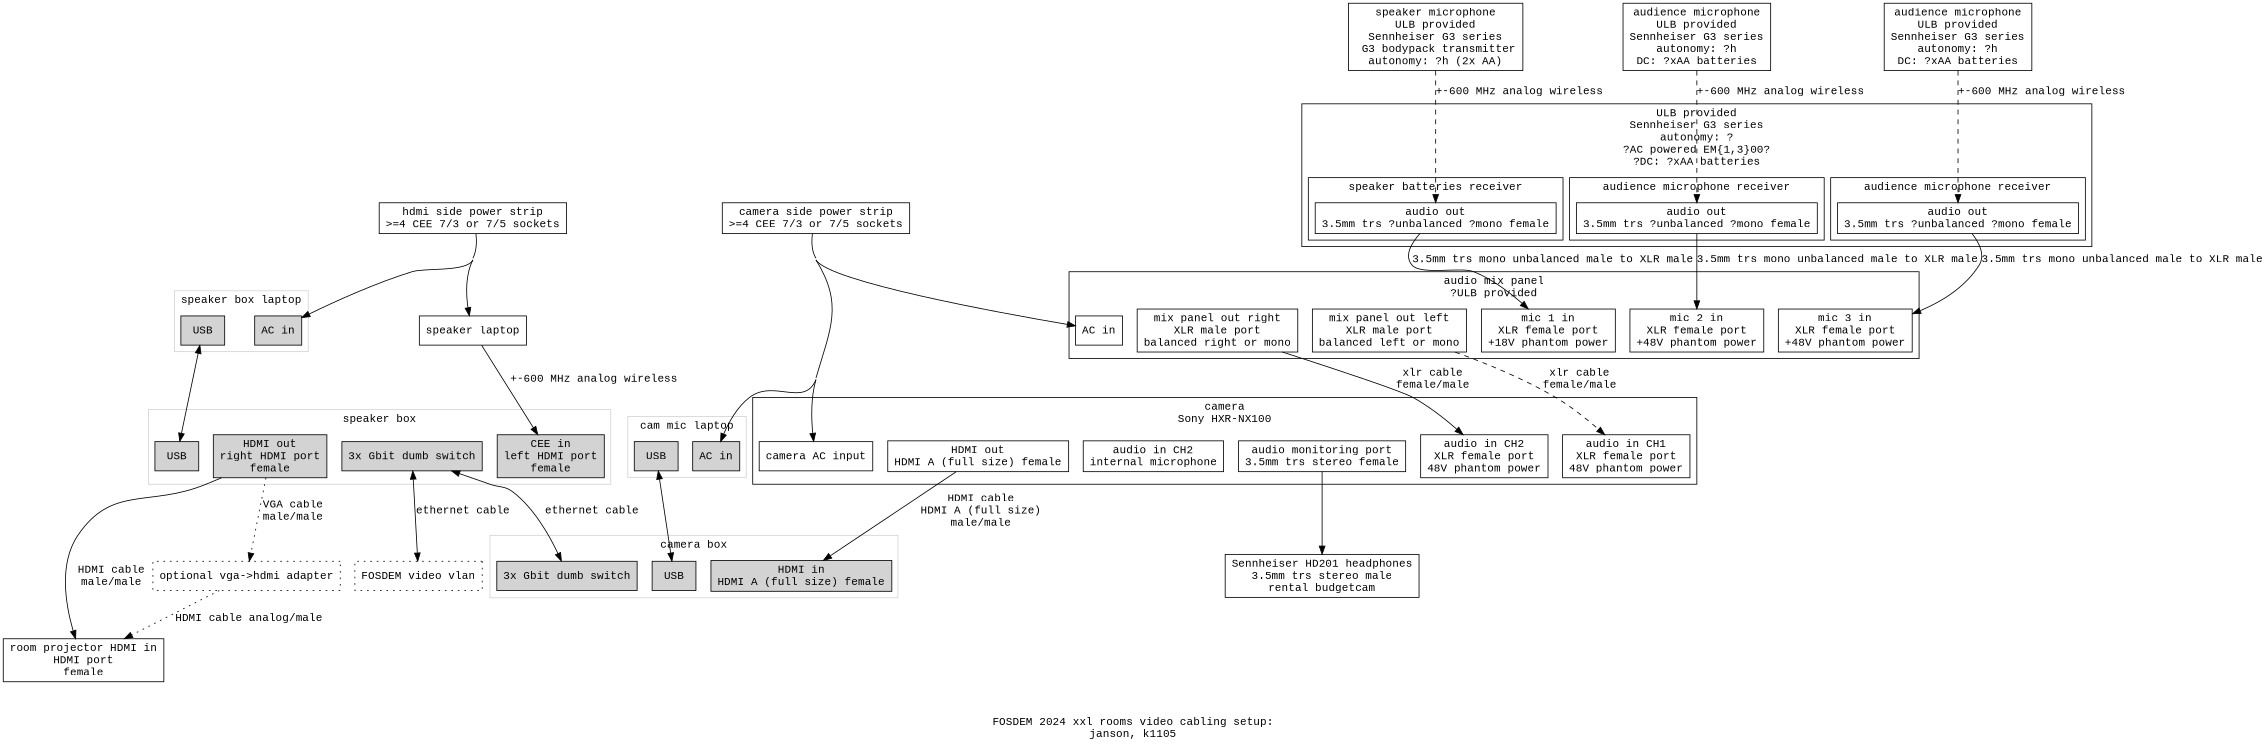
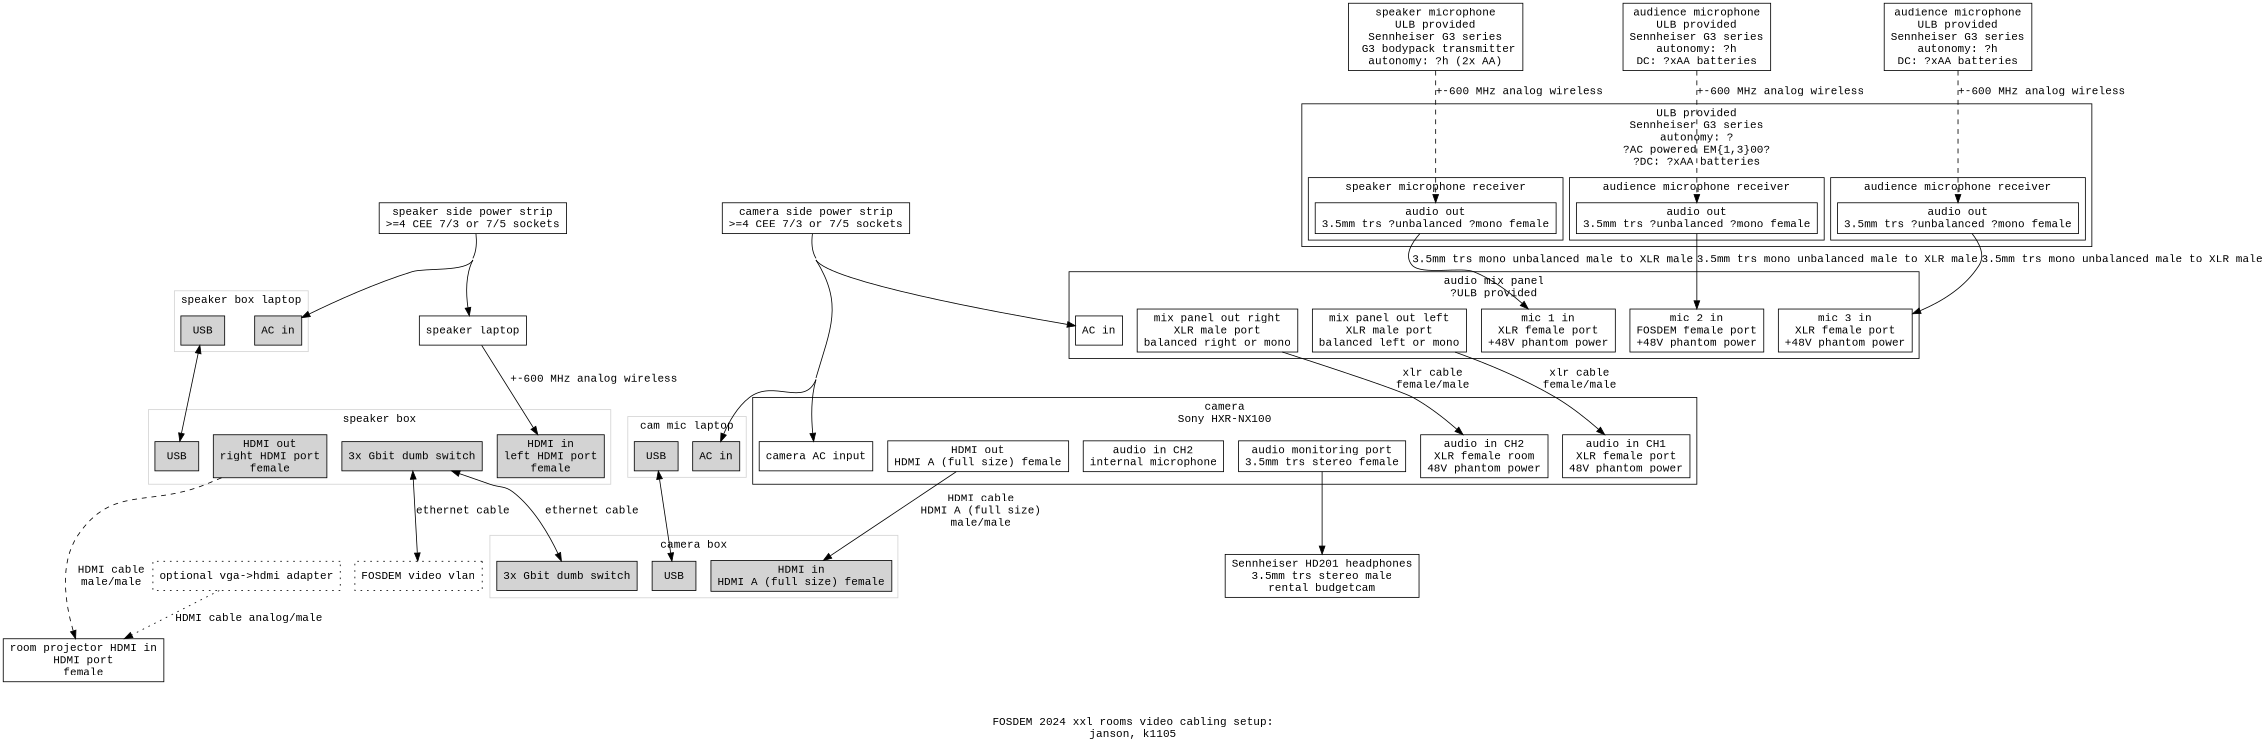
(1436, 187) -> (1436, 187)
(473, 218) -> (473, 218)
(1548, 331) -> (1548, 331)
(1697, 331) -> (1697, 331)
(1531, 384) -> (1531, 384)
(551, 456) -> (551, 456)
(1484, 456) -> (1484, 456)
(99, 514) -> (99, 514)
(258, 515) -> none
